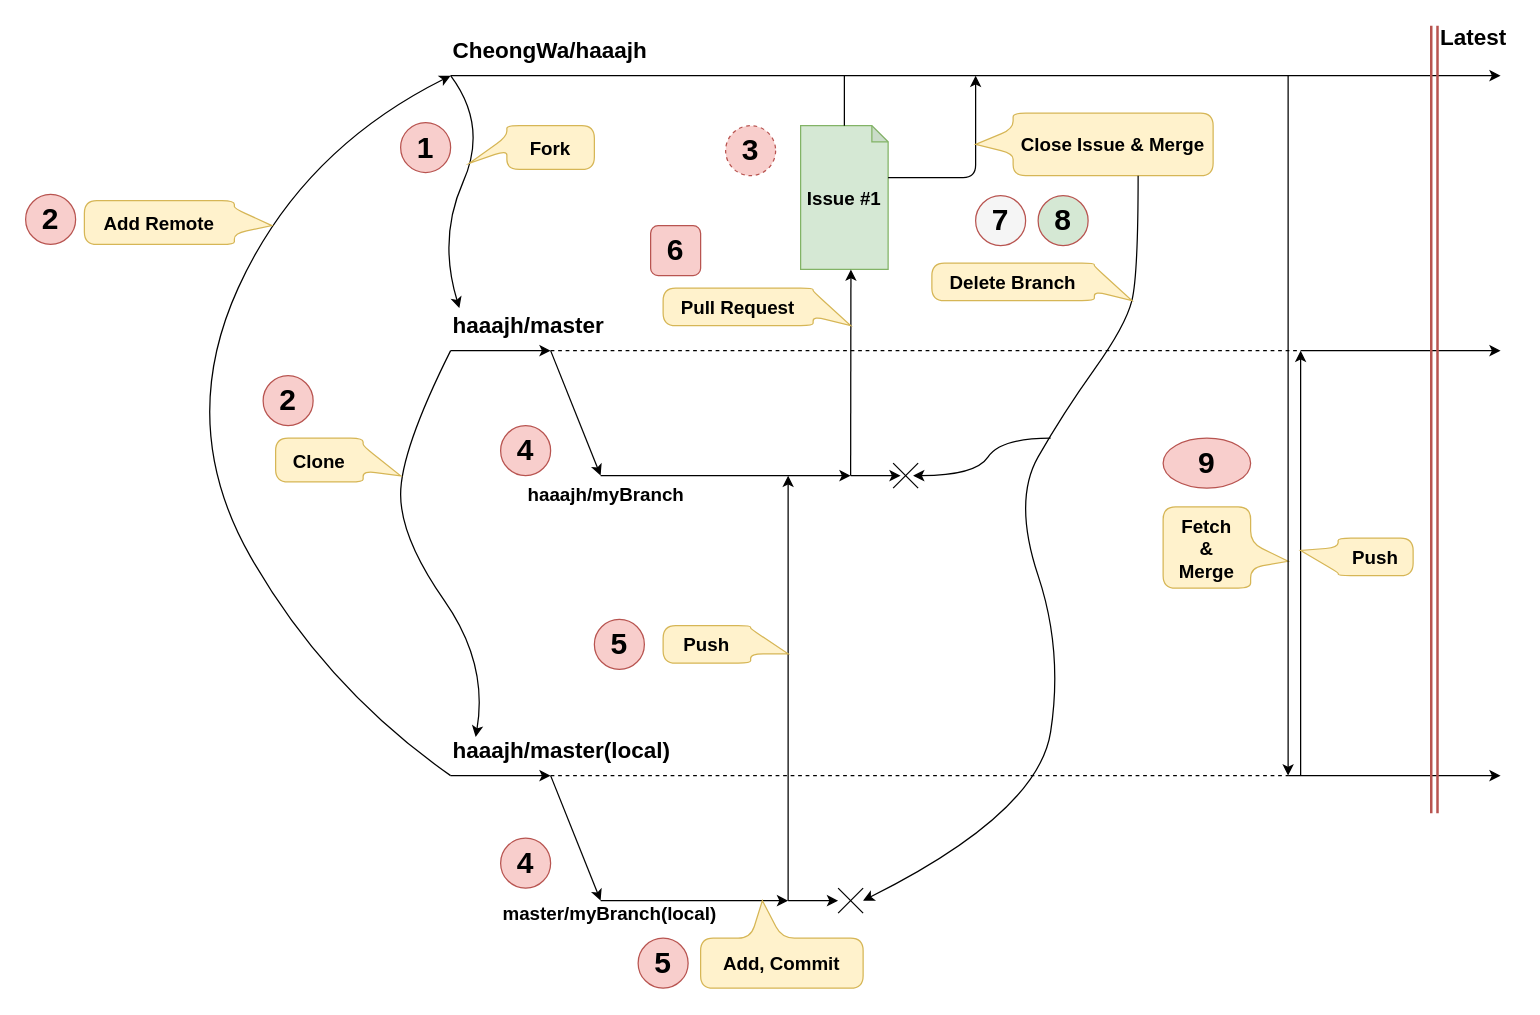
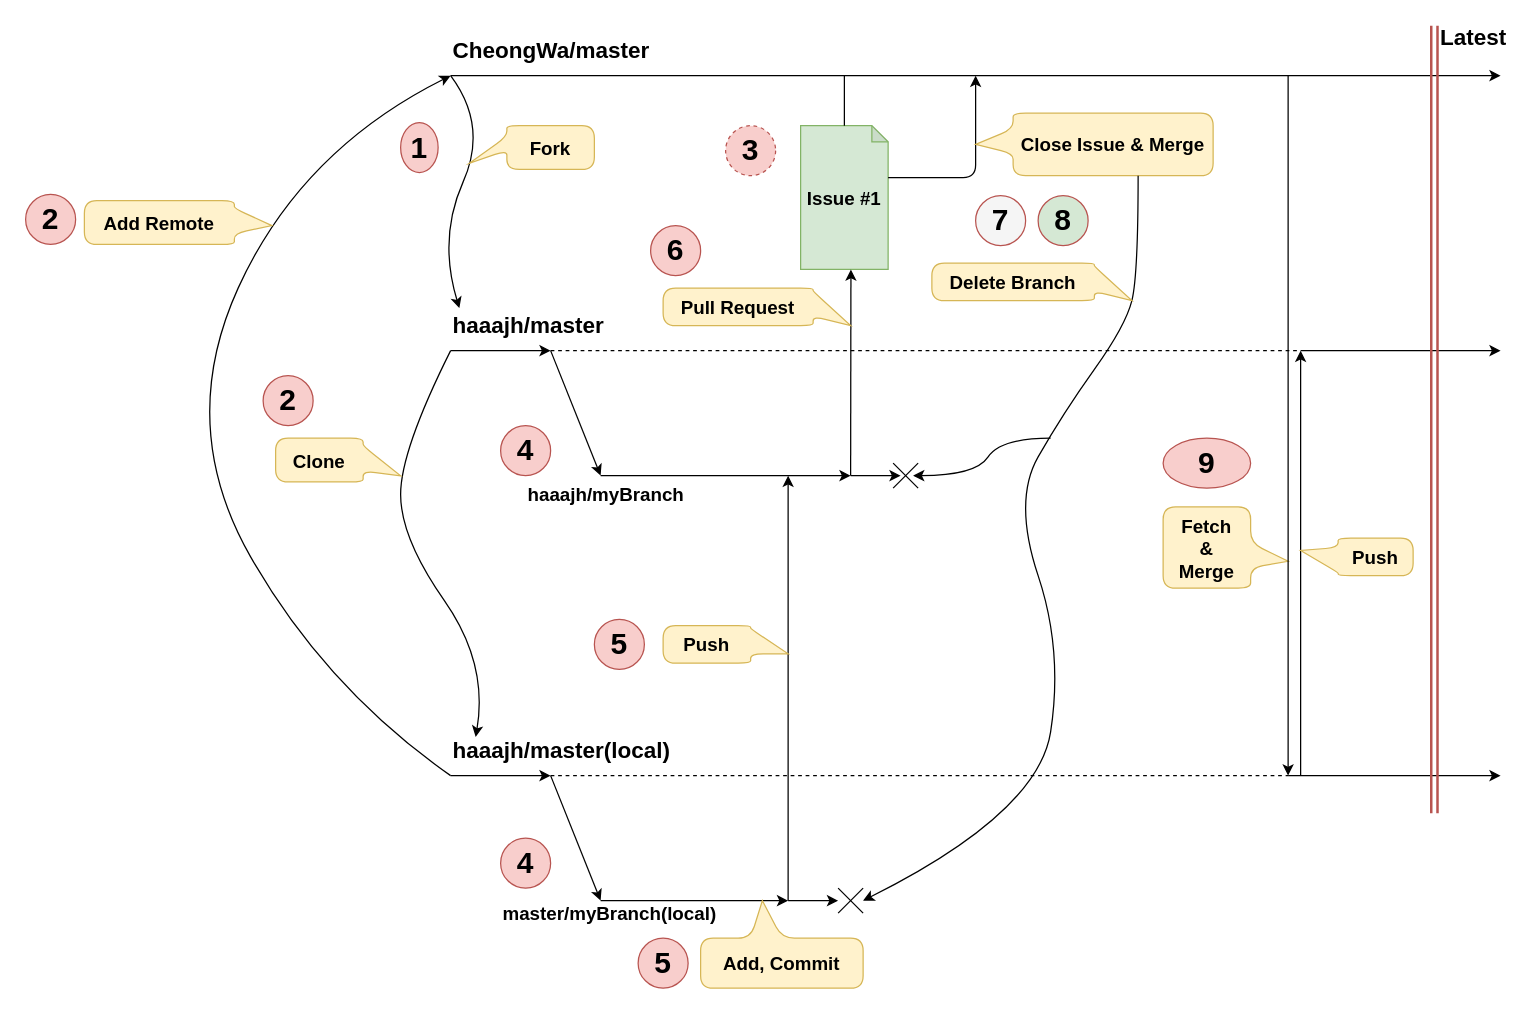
(548, 51) -> (548, 51)
(426, 148) -> (419, 148)
(676, 251) -> (676, 251)
